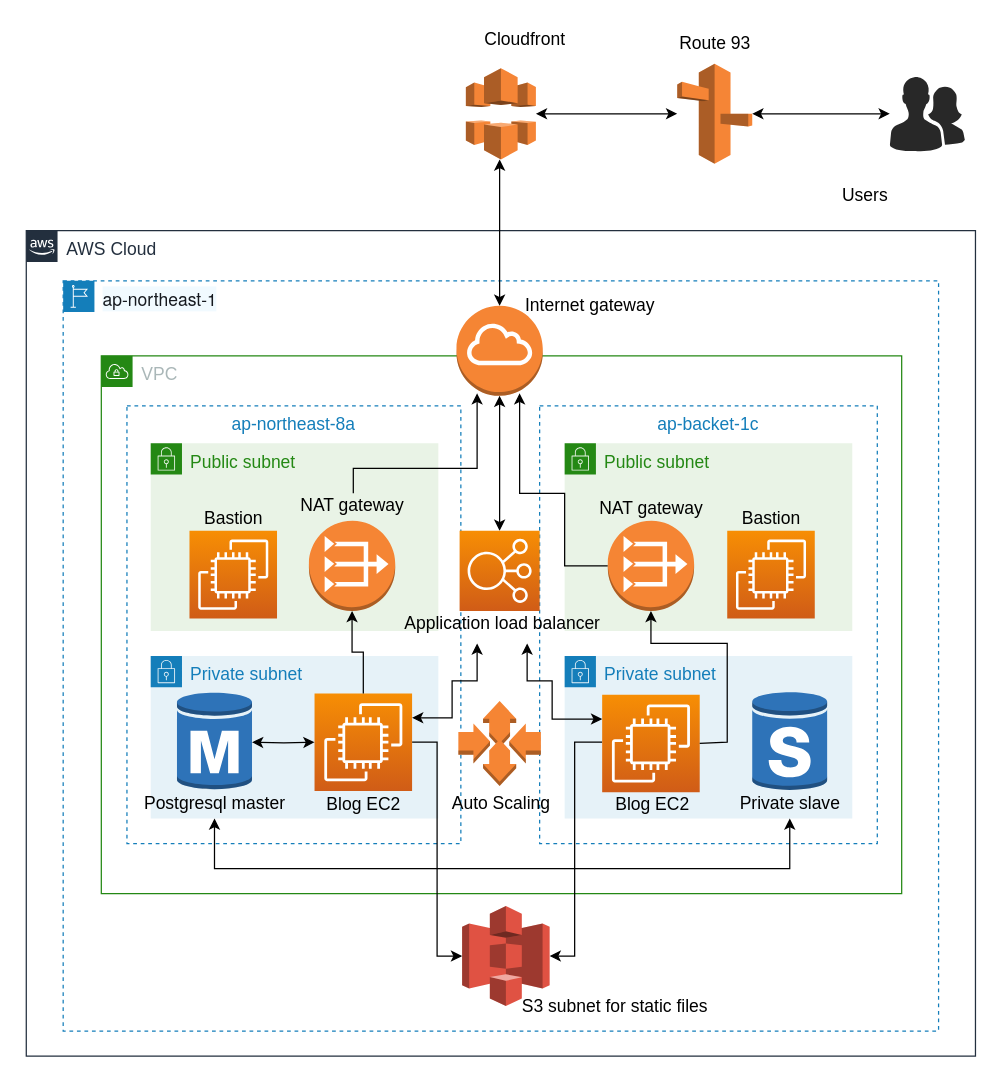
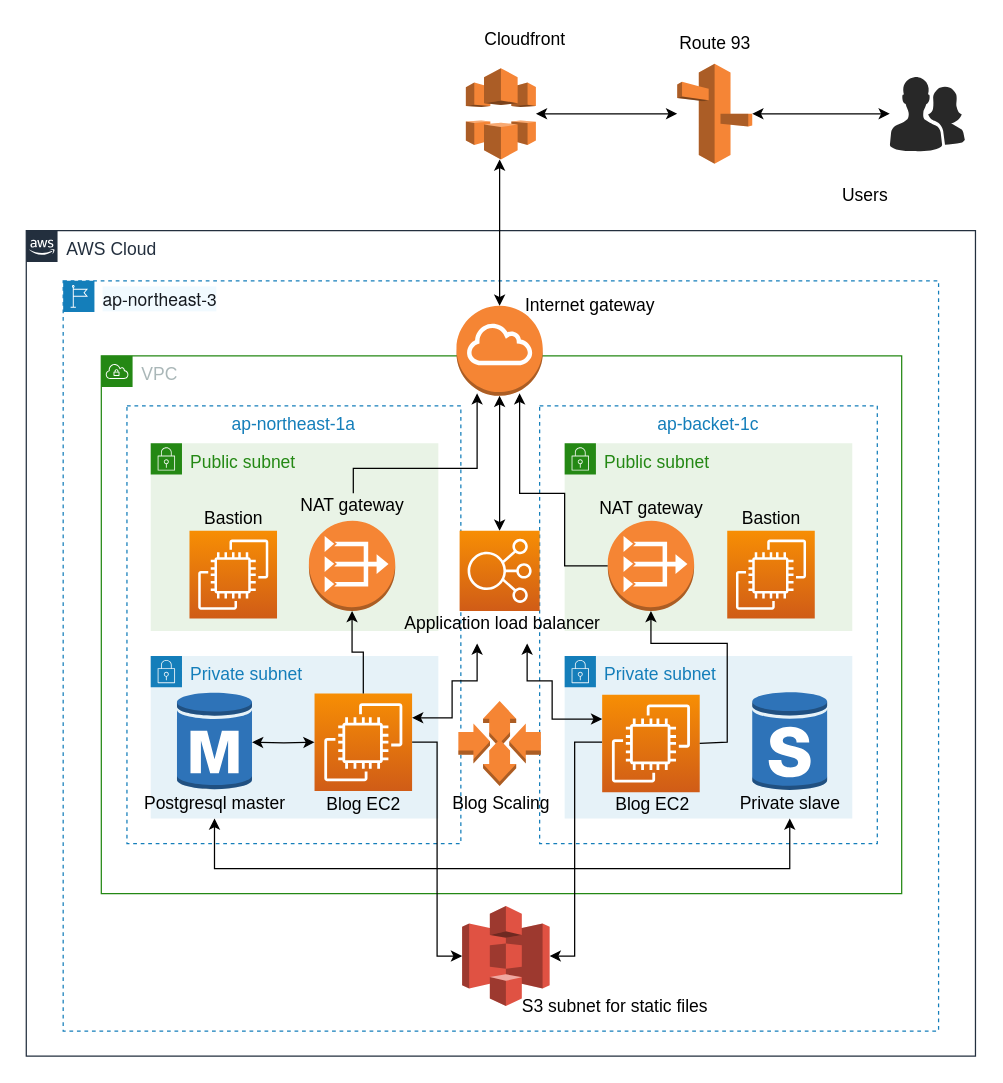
(162, 298) -> (162, 298)
(293, 424) -> (293, 424)
(501, 803) -> (501, 803)
